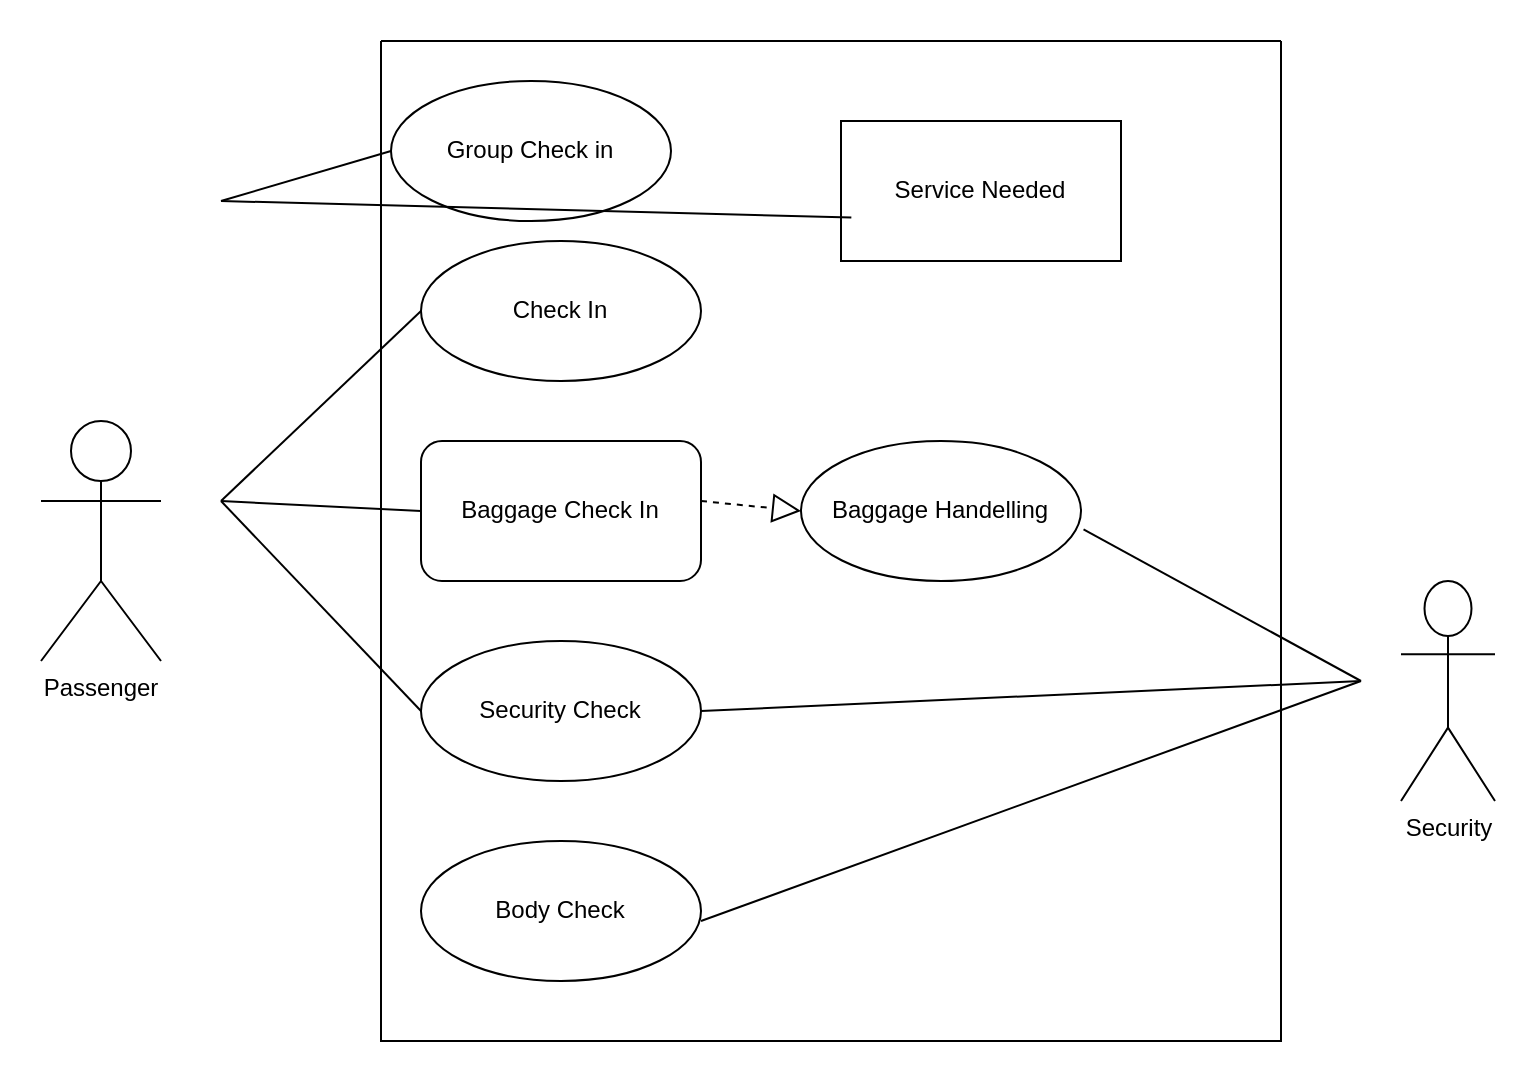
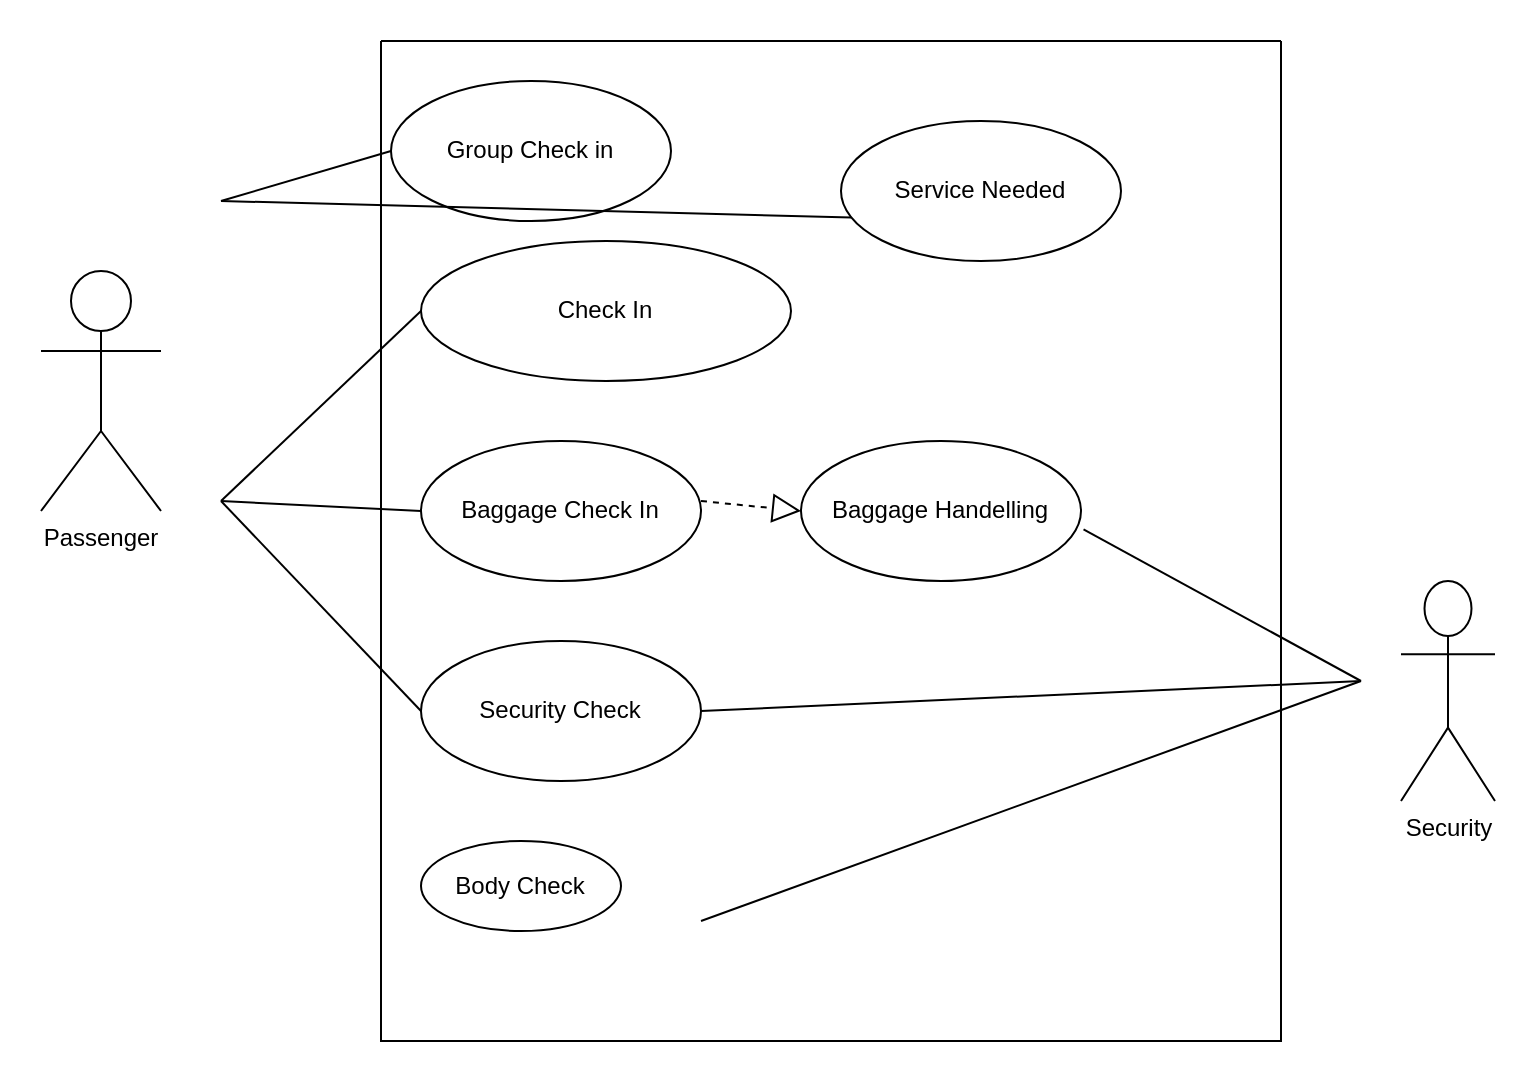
(981, 191) -> (981, 191)
(561, 311) -> (606, 311)
(561, 511) -> (561, 511)
(101, 541) -> (101, 391)
(561, 911) -> (521, 886)
